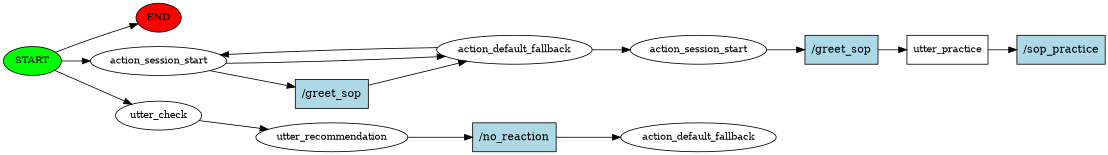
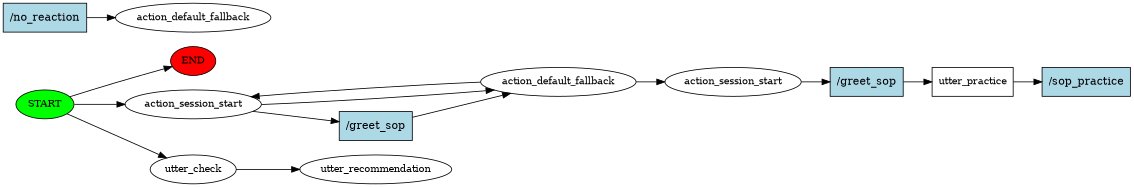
(436, 137) -> none
